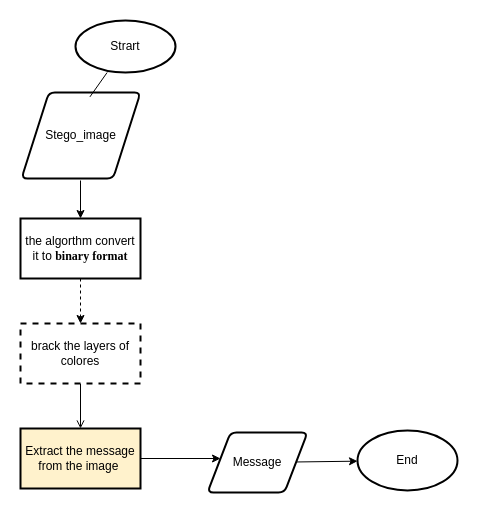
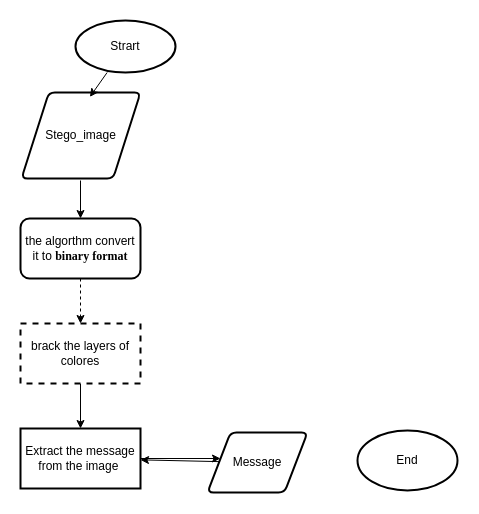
(92, 94) -> (94, 91)
(81, 249) -> (81, 249)
(81, 422) -> (81, 420)
(81, 459) -> (81, 459)
(324, 462) -> (183, 461)
